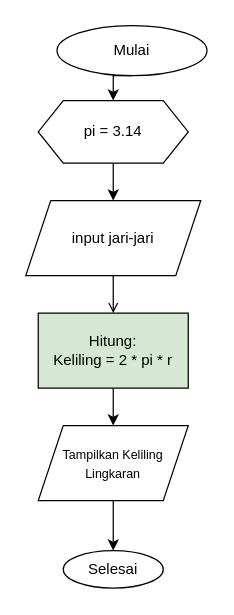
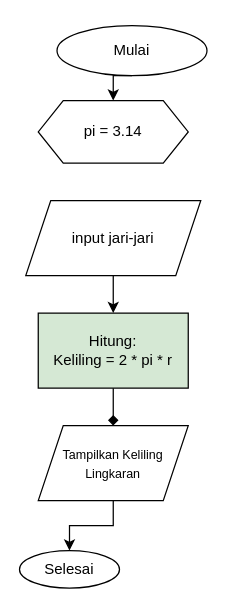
(113, 177) -> none
(113, 305) -> (113, 303)
(113, 416) -> (113, 415)
(113, 569) -> (69, 569)
